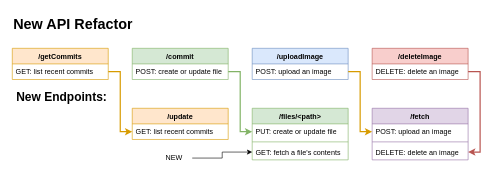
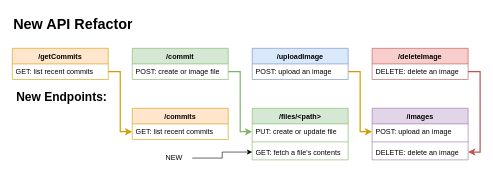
(181, 77) -> (181, 72)
(180, 117) -> (180, 117)
(420, 117) -> (420, 117)
